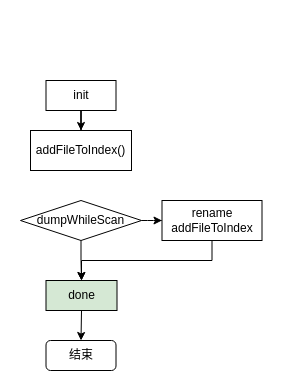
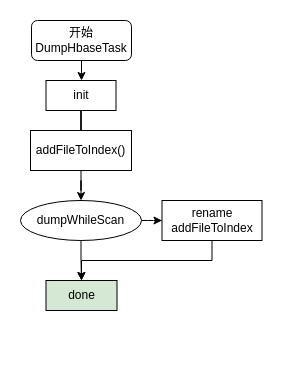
none -> (82, 41)
none -> (82, 67)
(81, 122) -> (81, 124)
none -> (81, 190)
(81, 221) -> (81, 221)
(81, 322) -> none
(81, 356) -> none
